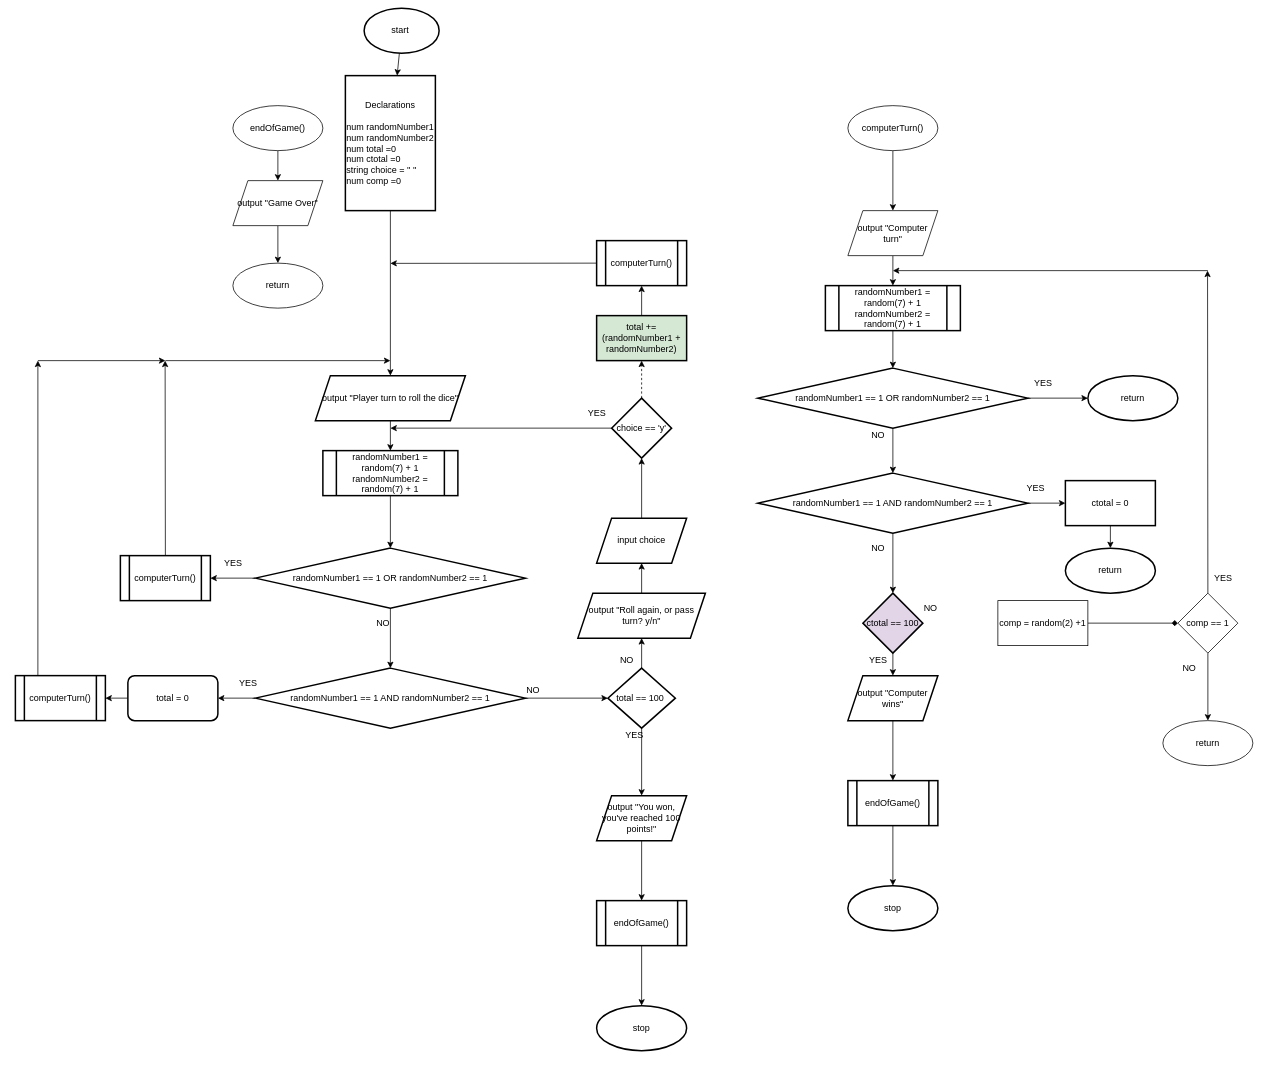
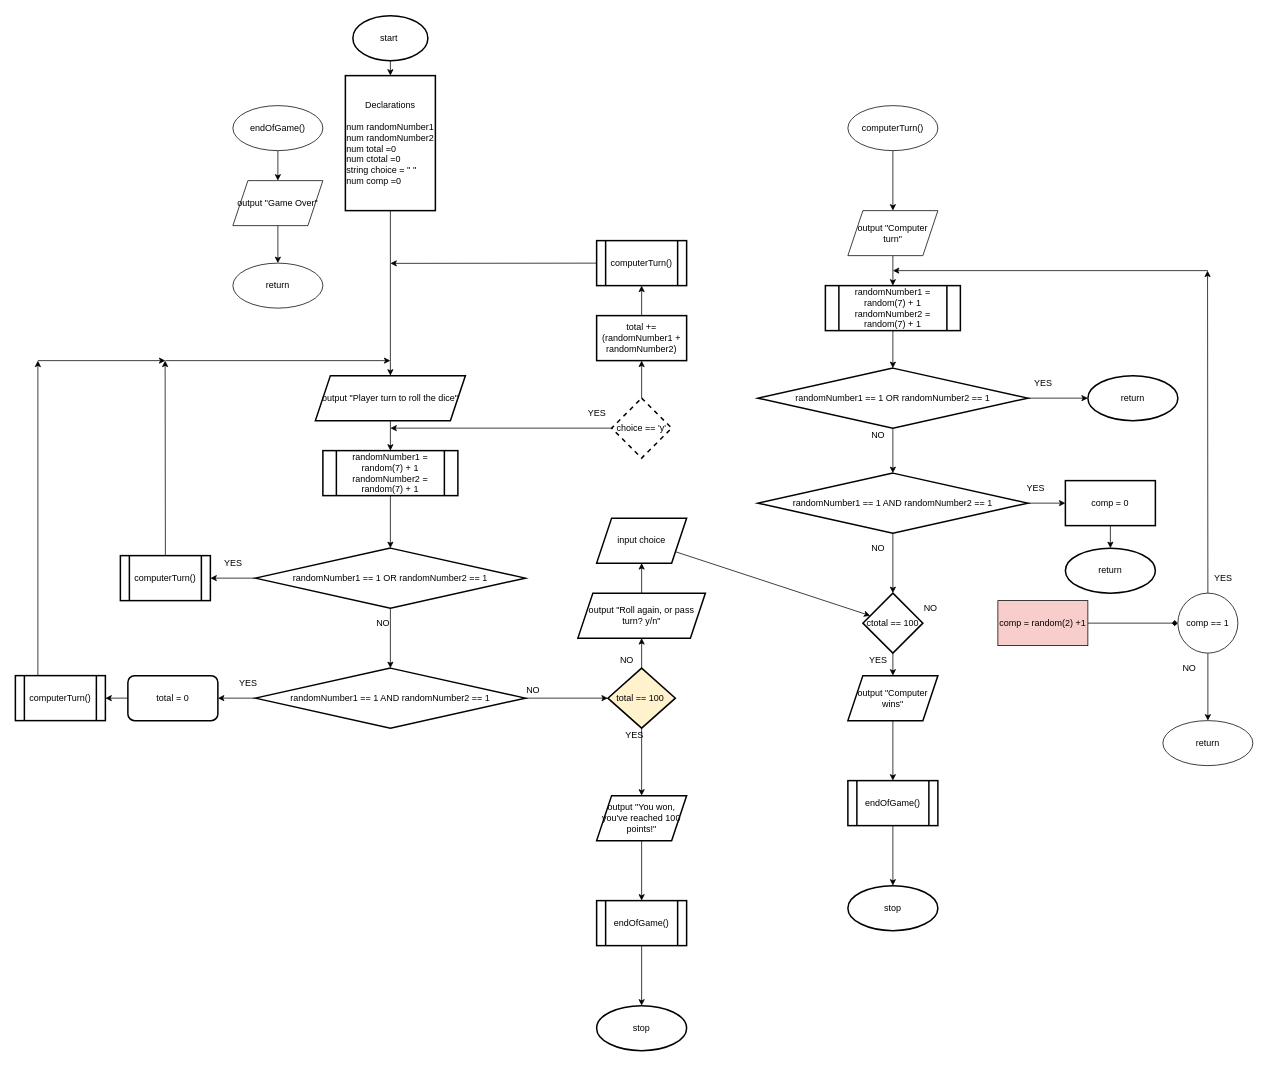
(402, 30) -> (390, 38)
(642, 338) -> (642, 338)
(642, 382) -> (642, 382)
(642, 428) -> (642, 428)
(642, 491) -> (771, 583)
(1110, 503) -> (1110, 503)
(893, 623) -> (893, 623)
(1043, 623) -> (1043, 623)
(1208, 623) -> (1208, 623)
(642, 698) -> (642, 698)
